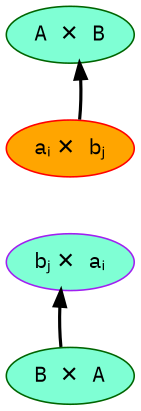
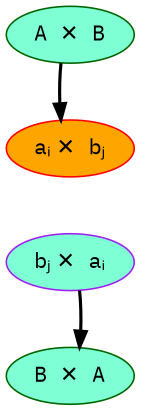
(81, 99) -> (60, 83)
(60, 327) -> (81, 311)
